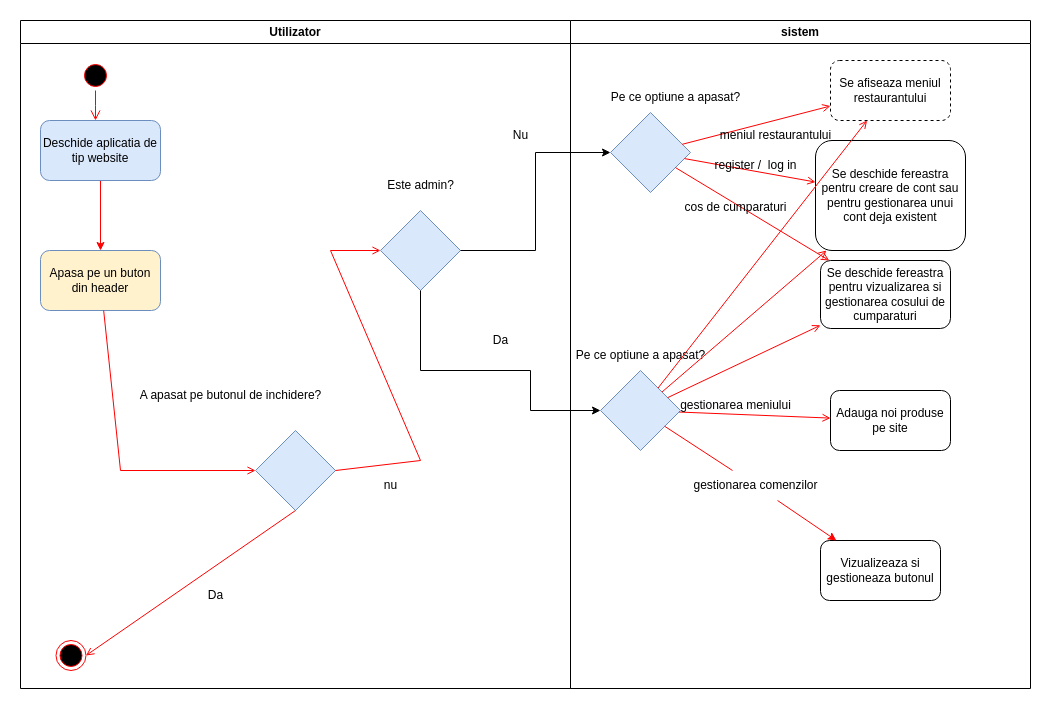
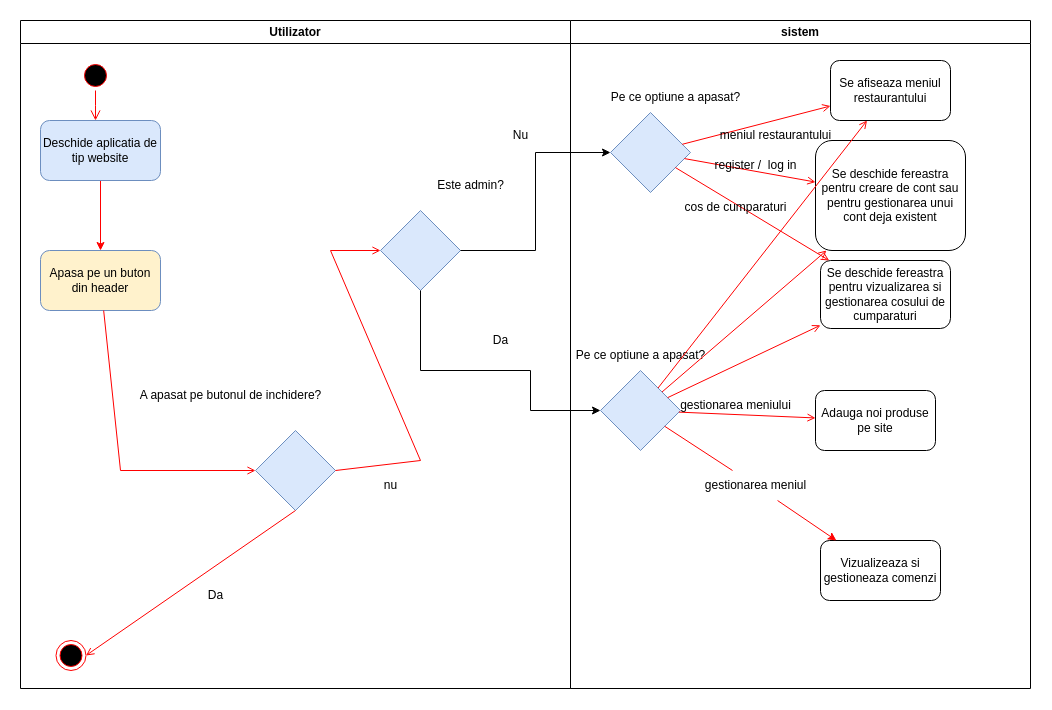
(891, 91) -> (891, 91)
(421, 186) -> (471, 186)
(891, 421) -> (876, 421)
(756, 486) -> (756, 486)
(881, 571) -> (881, 571)
